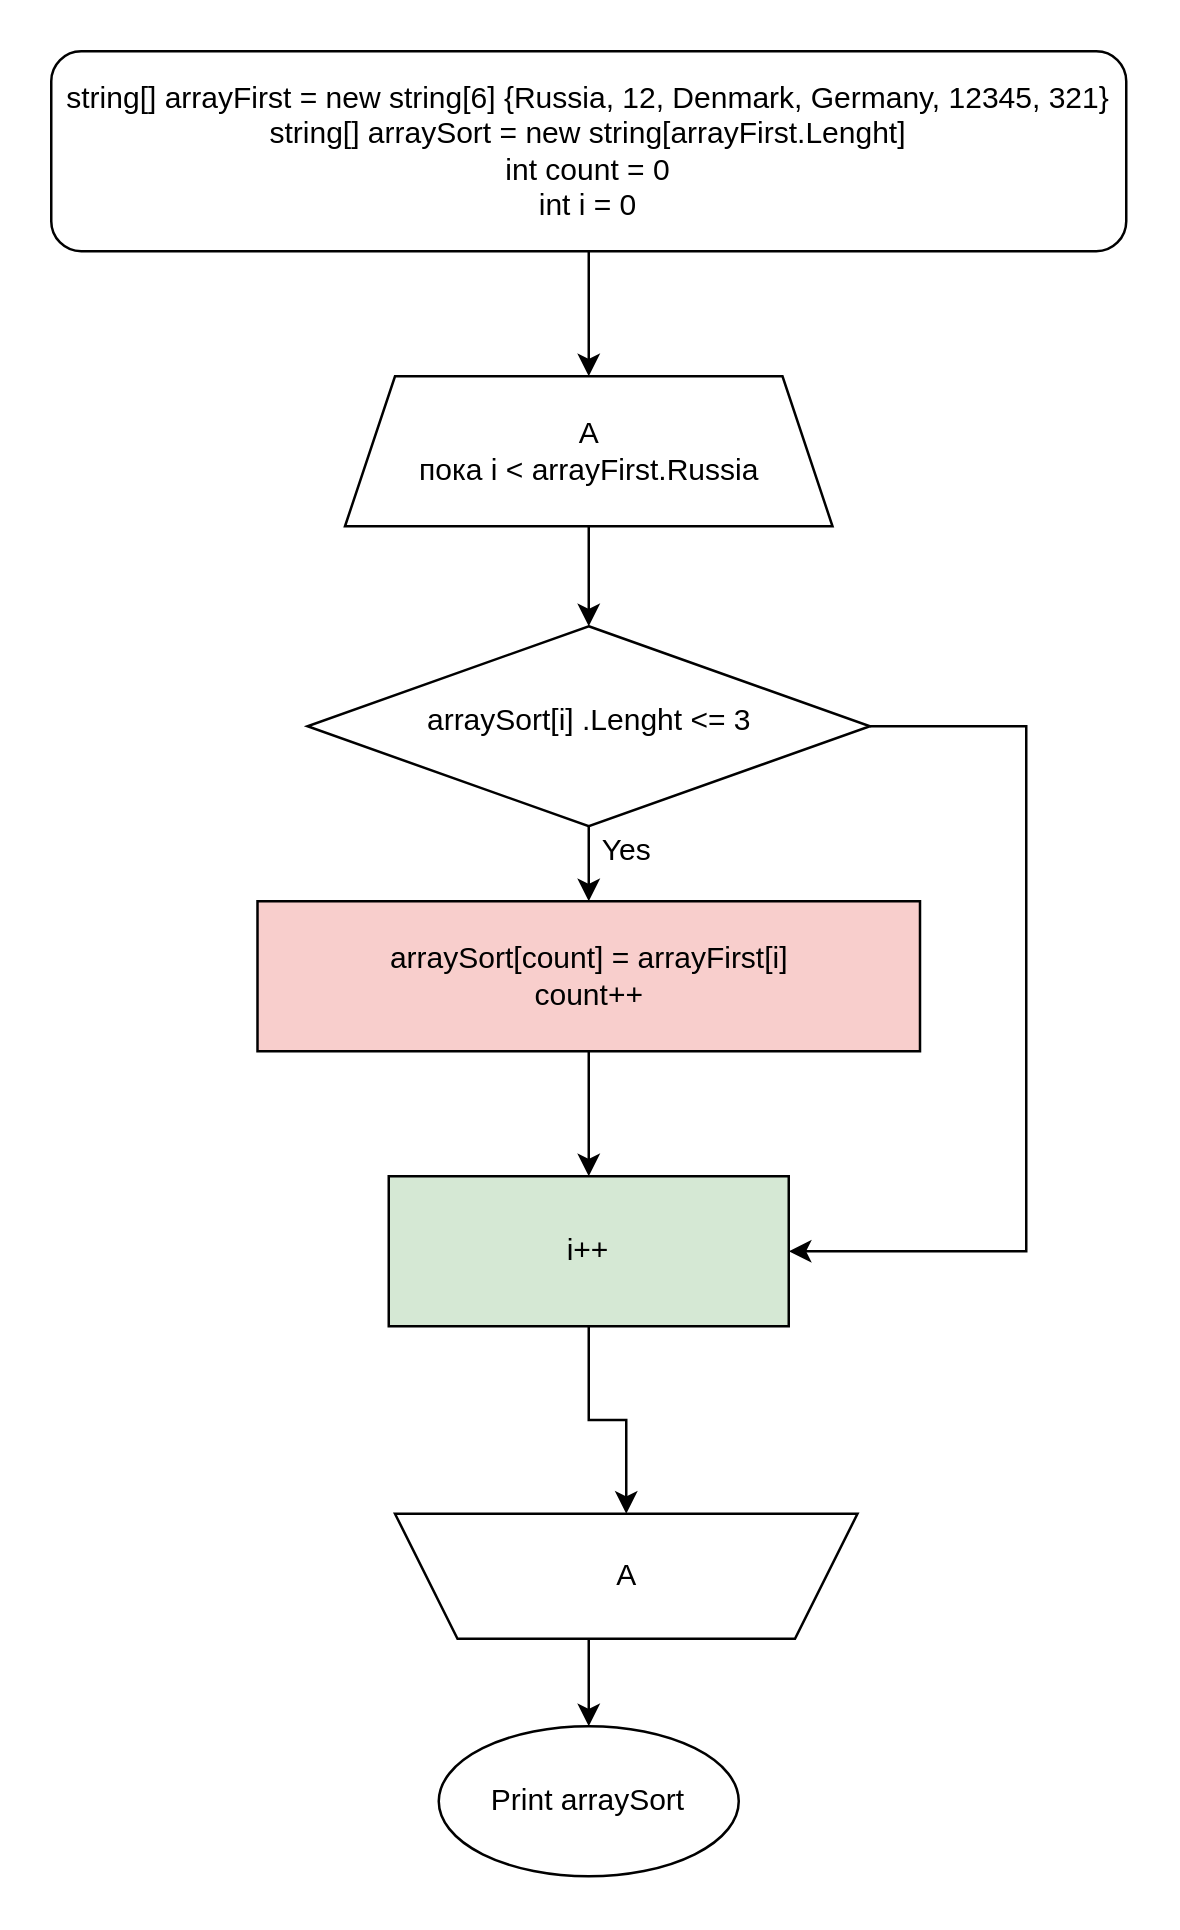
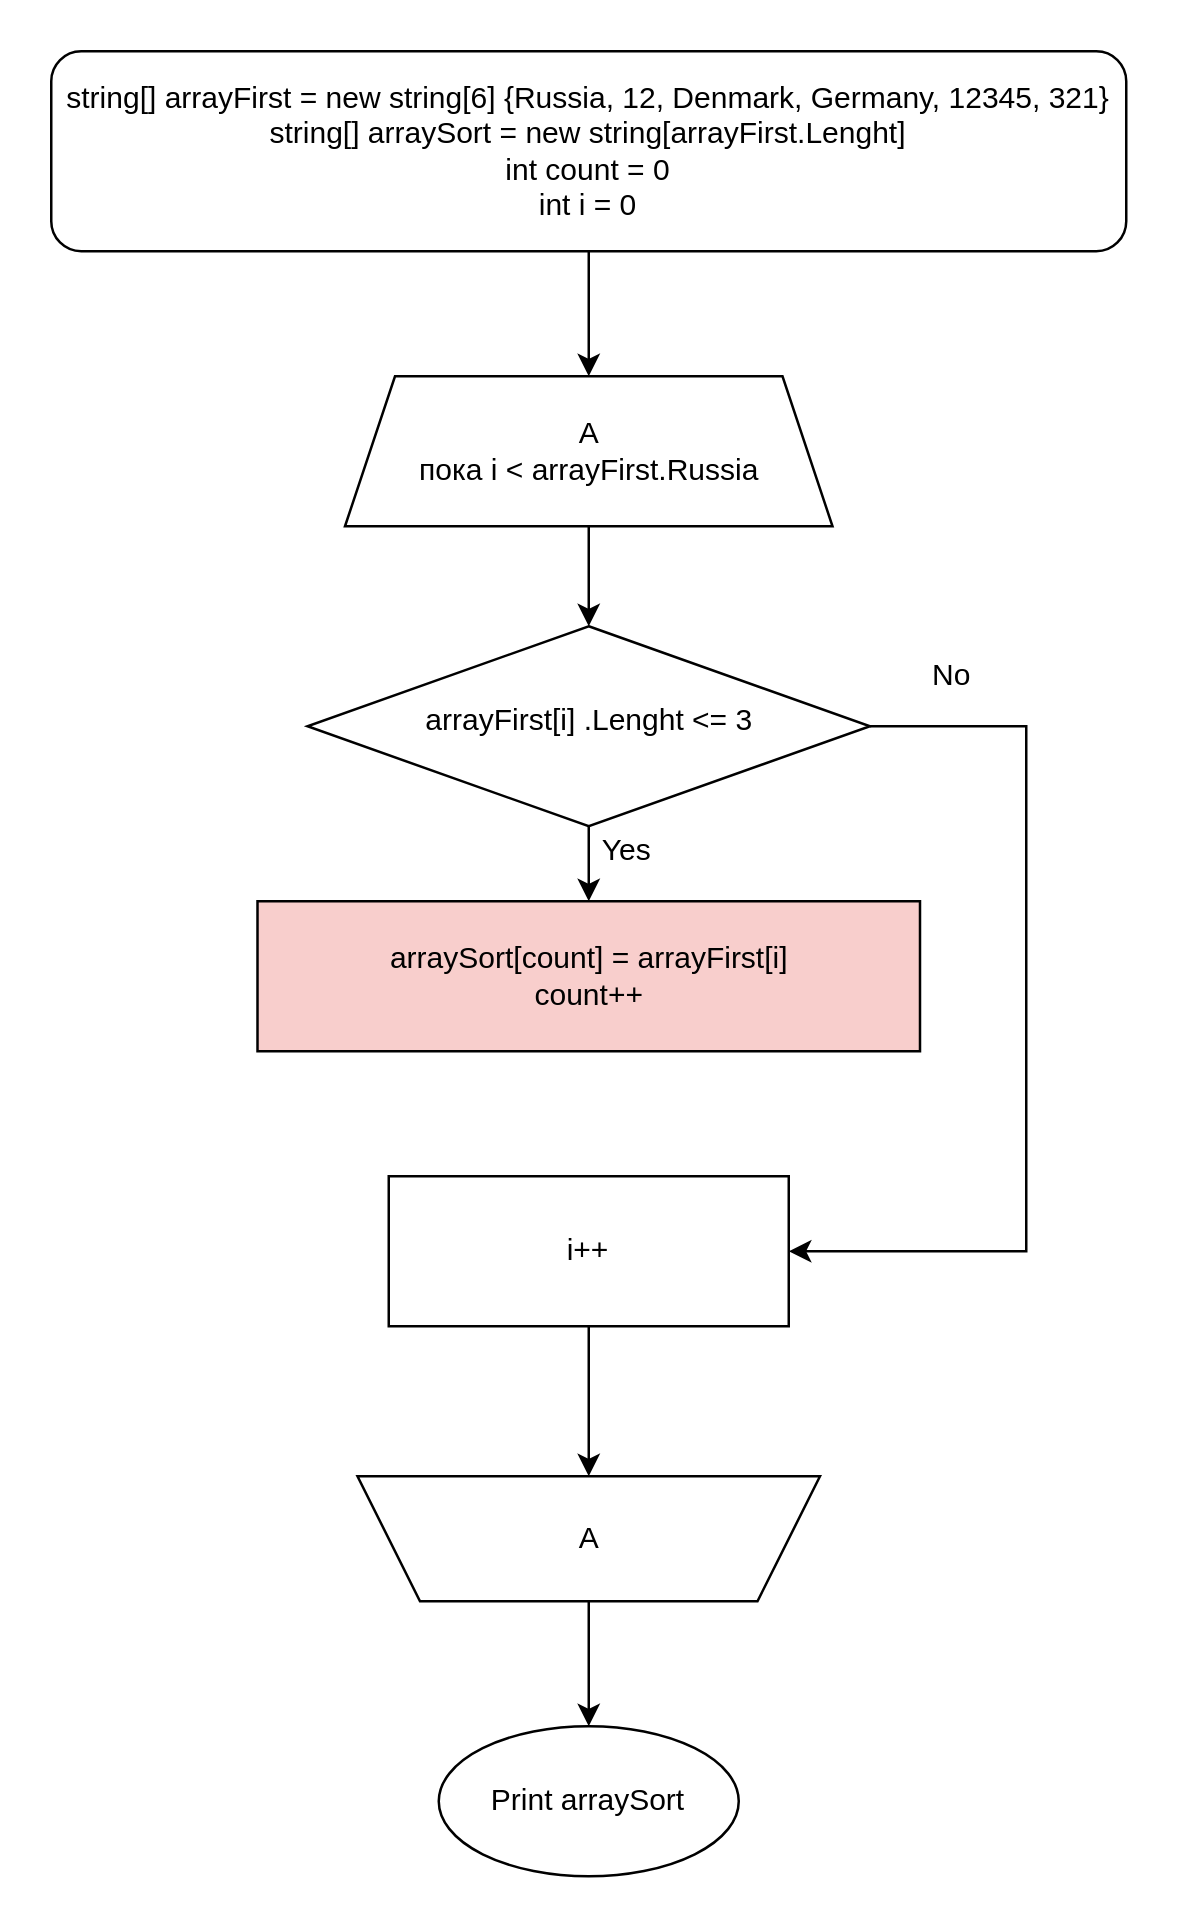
none -> (951, 676)
(590, 721) -> (590, 721)
(589, 1105) -> none
(589, 1251) -> (589, 1251)
(626, 1576) -> (589, 1539)
